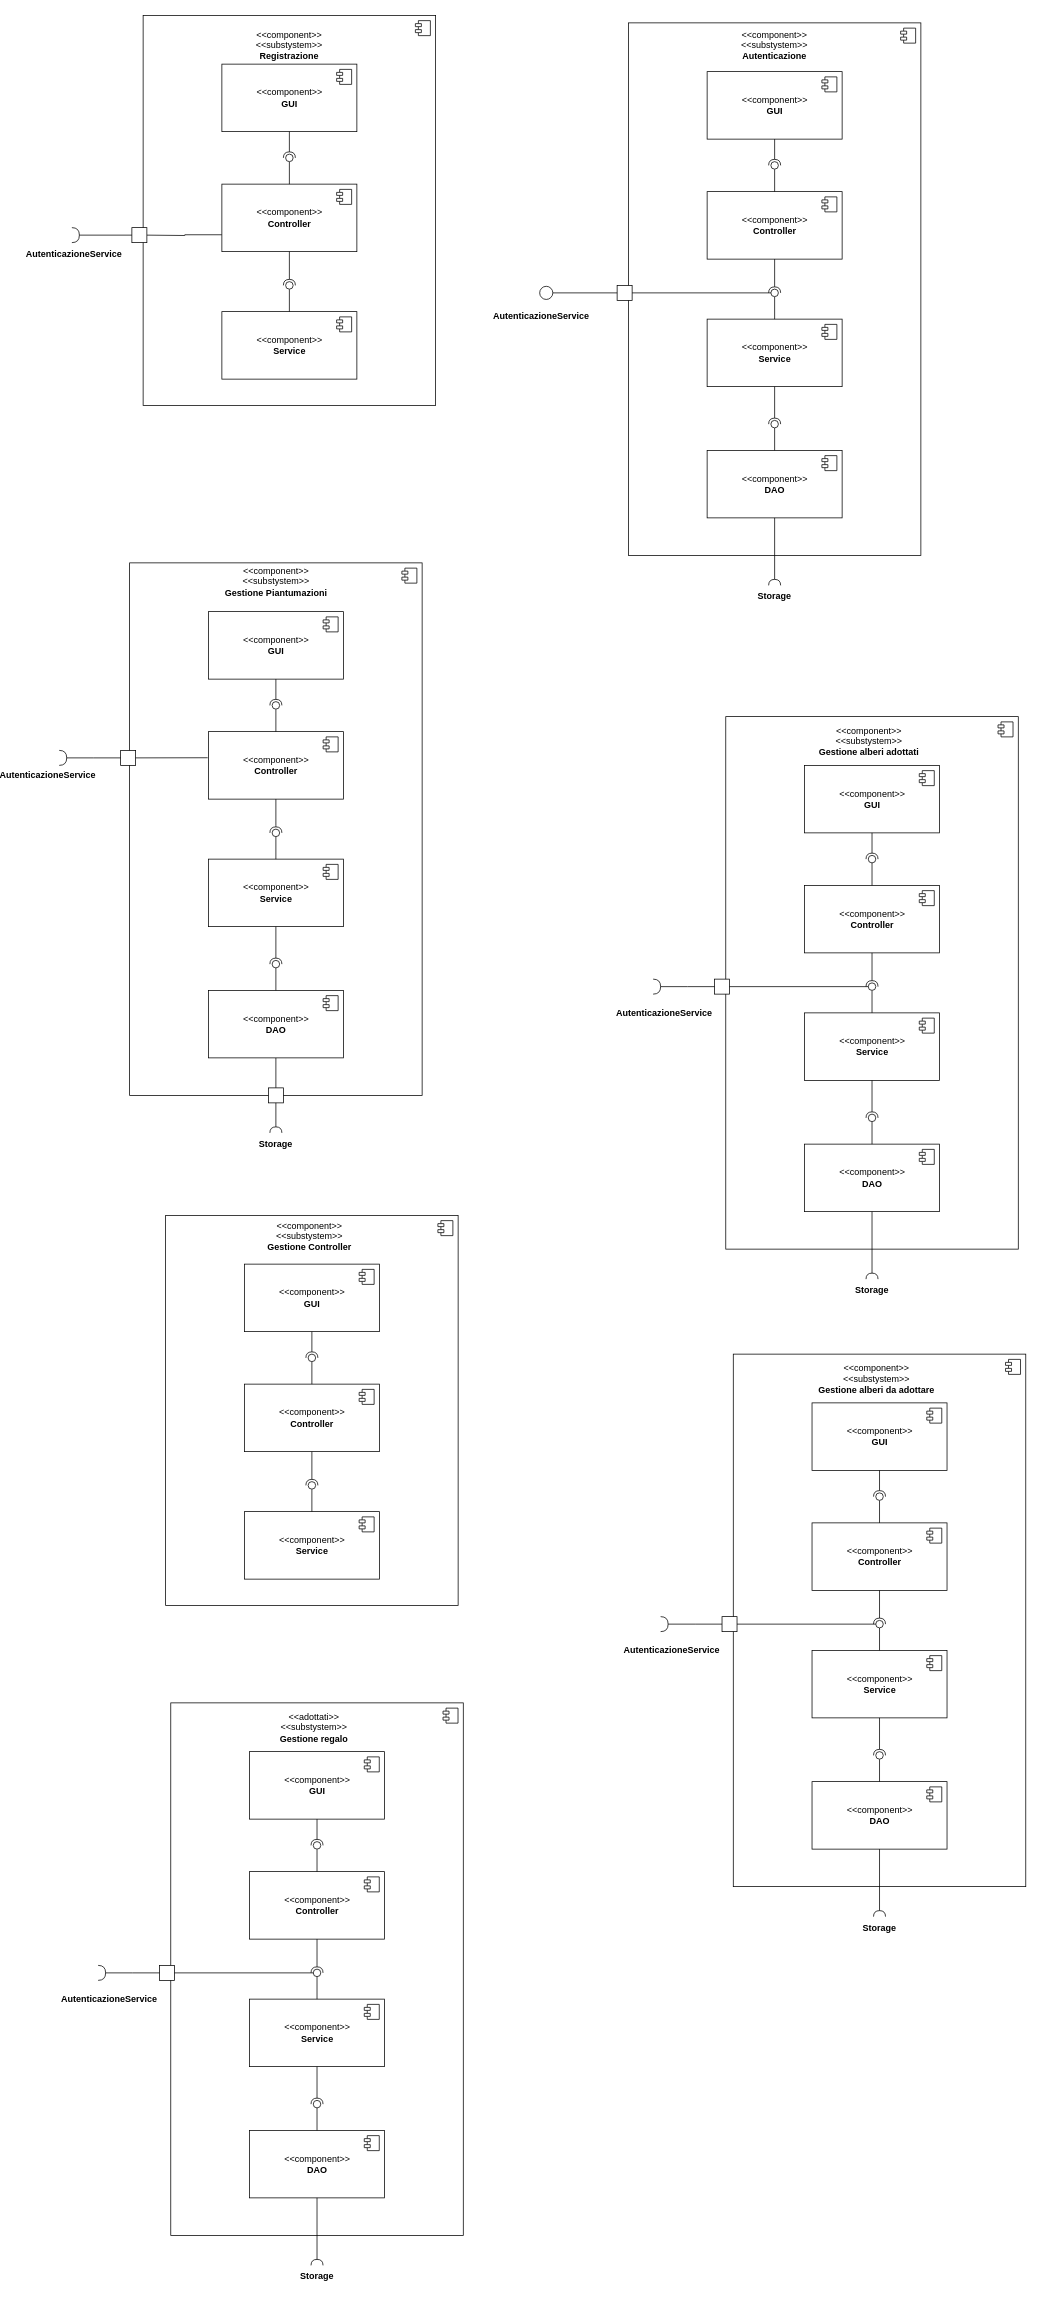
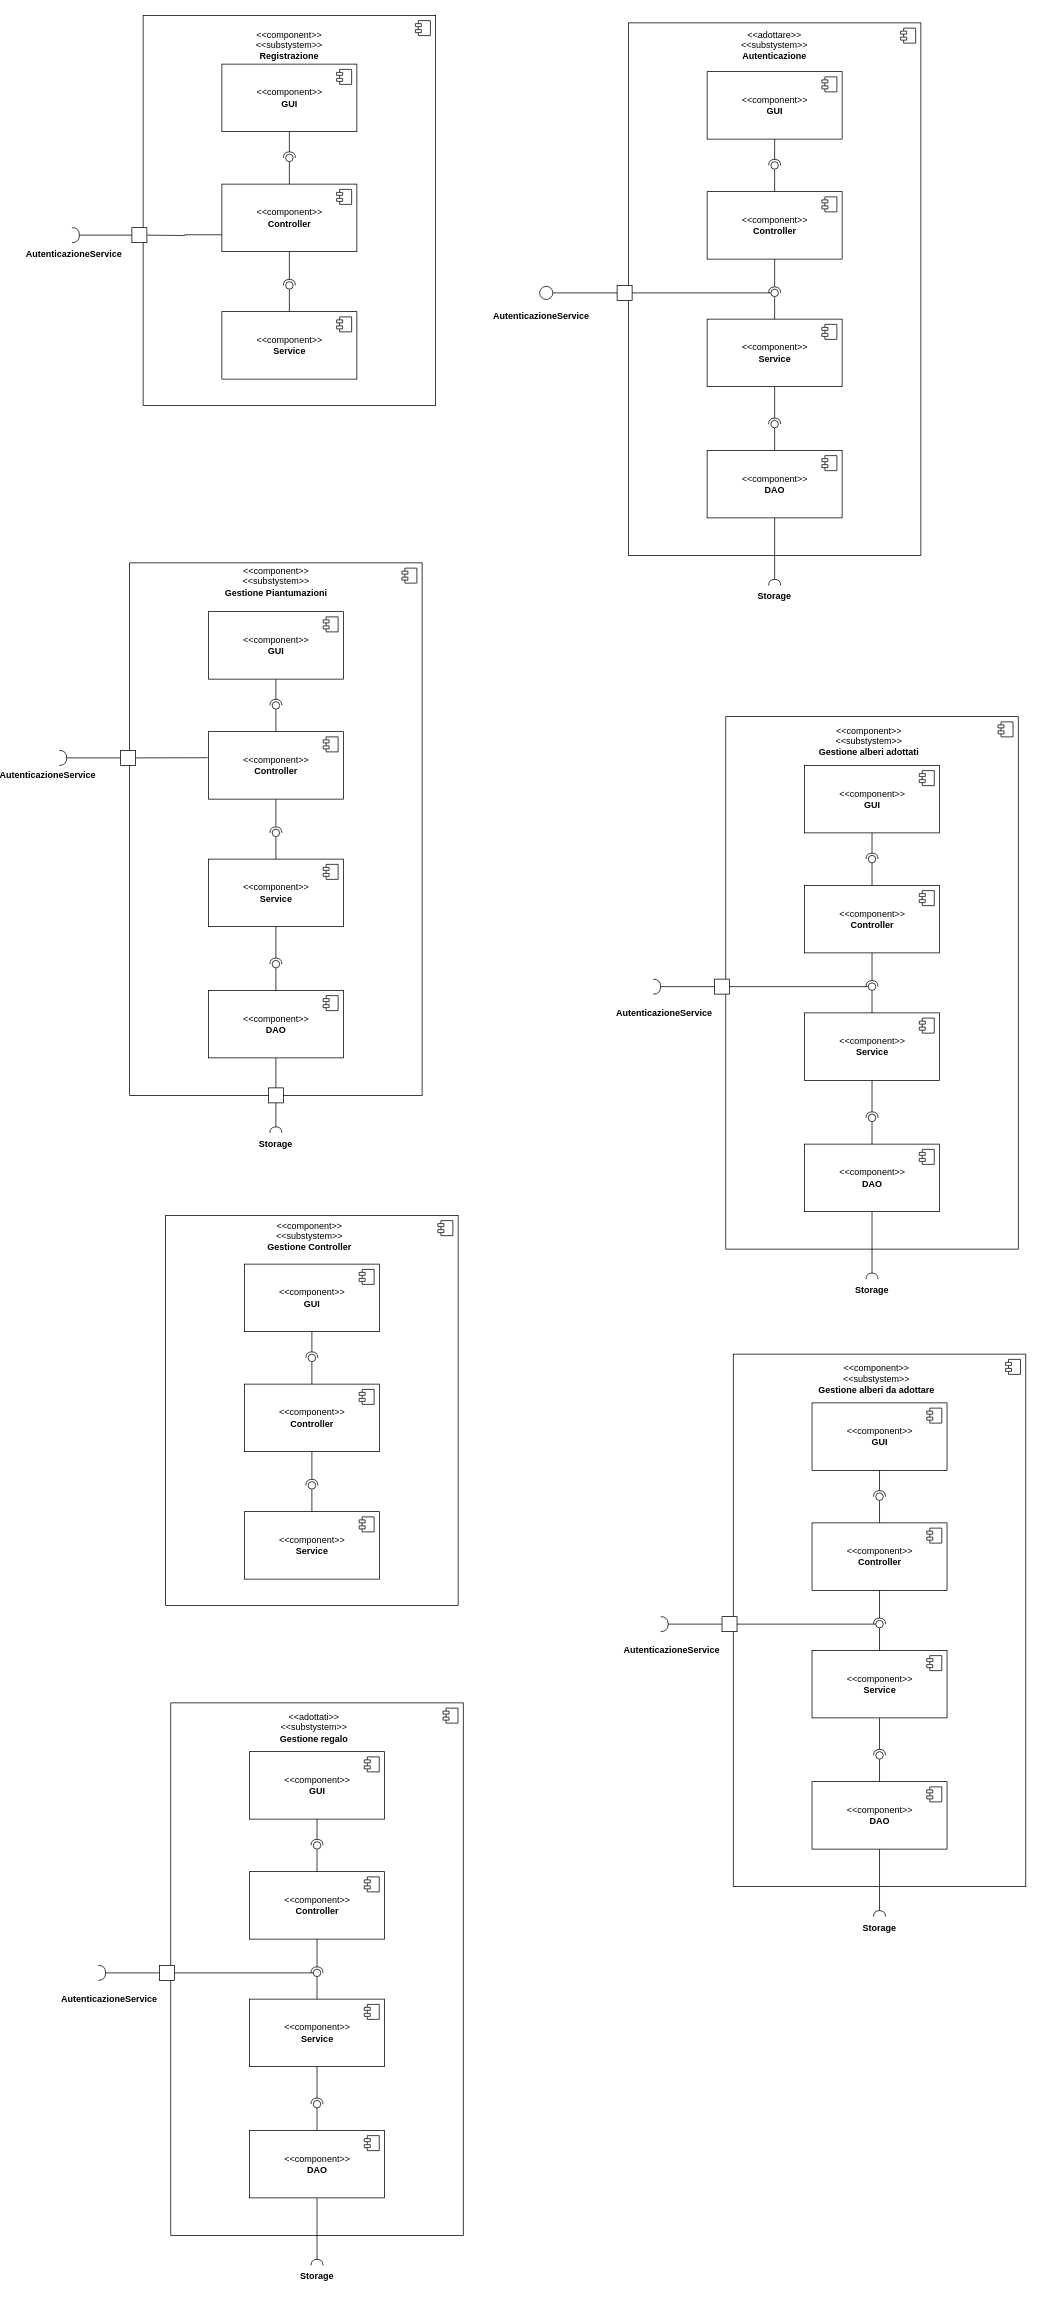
(774, 45) -> (774, 45)
